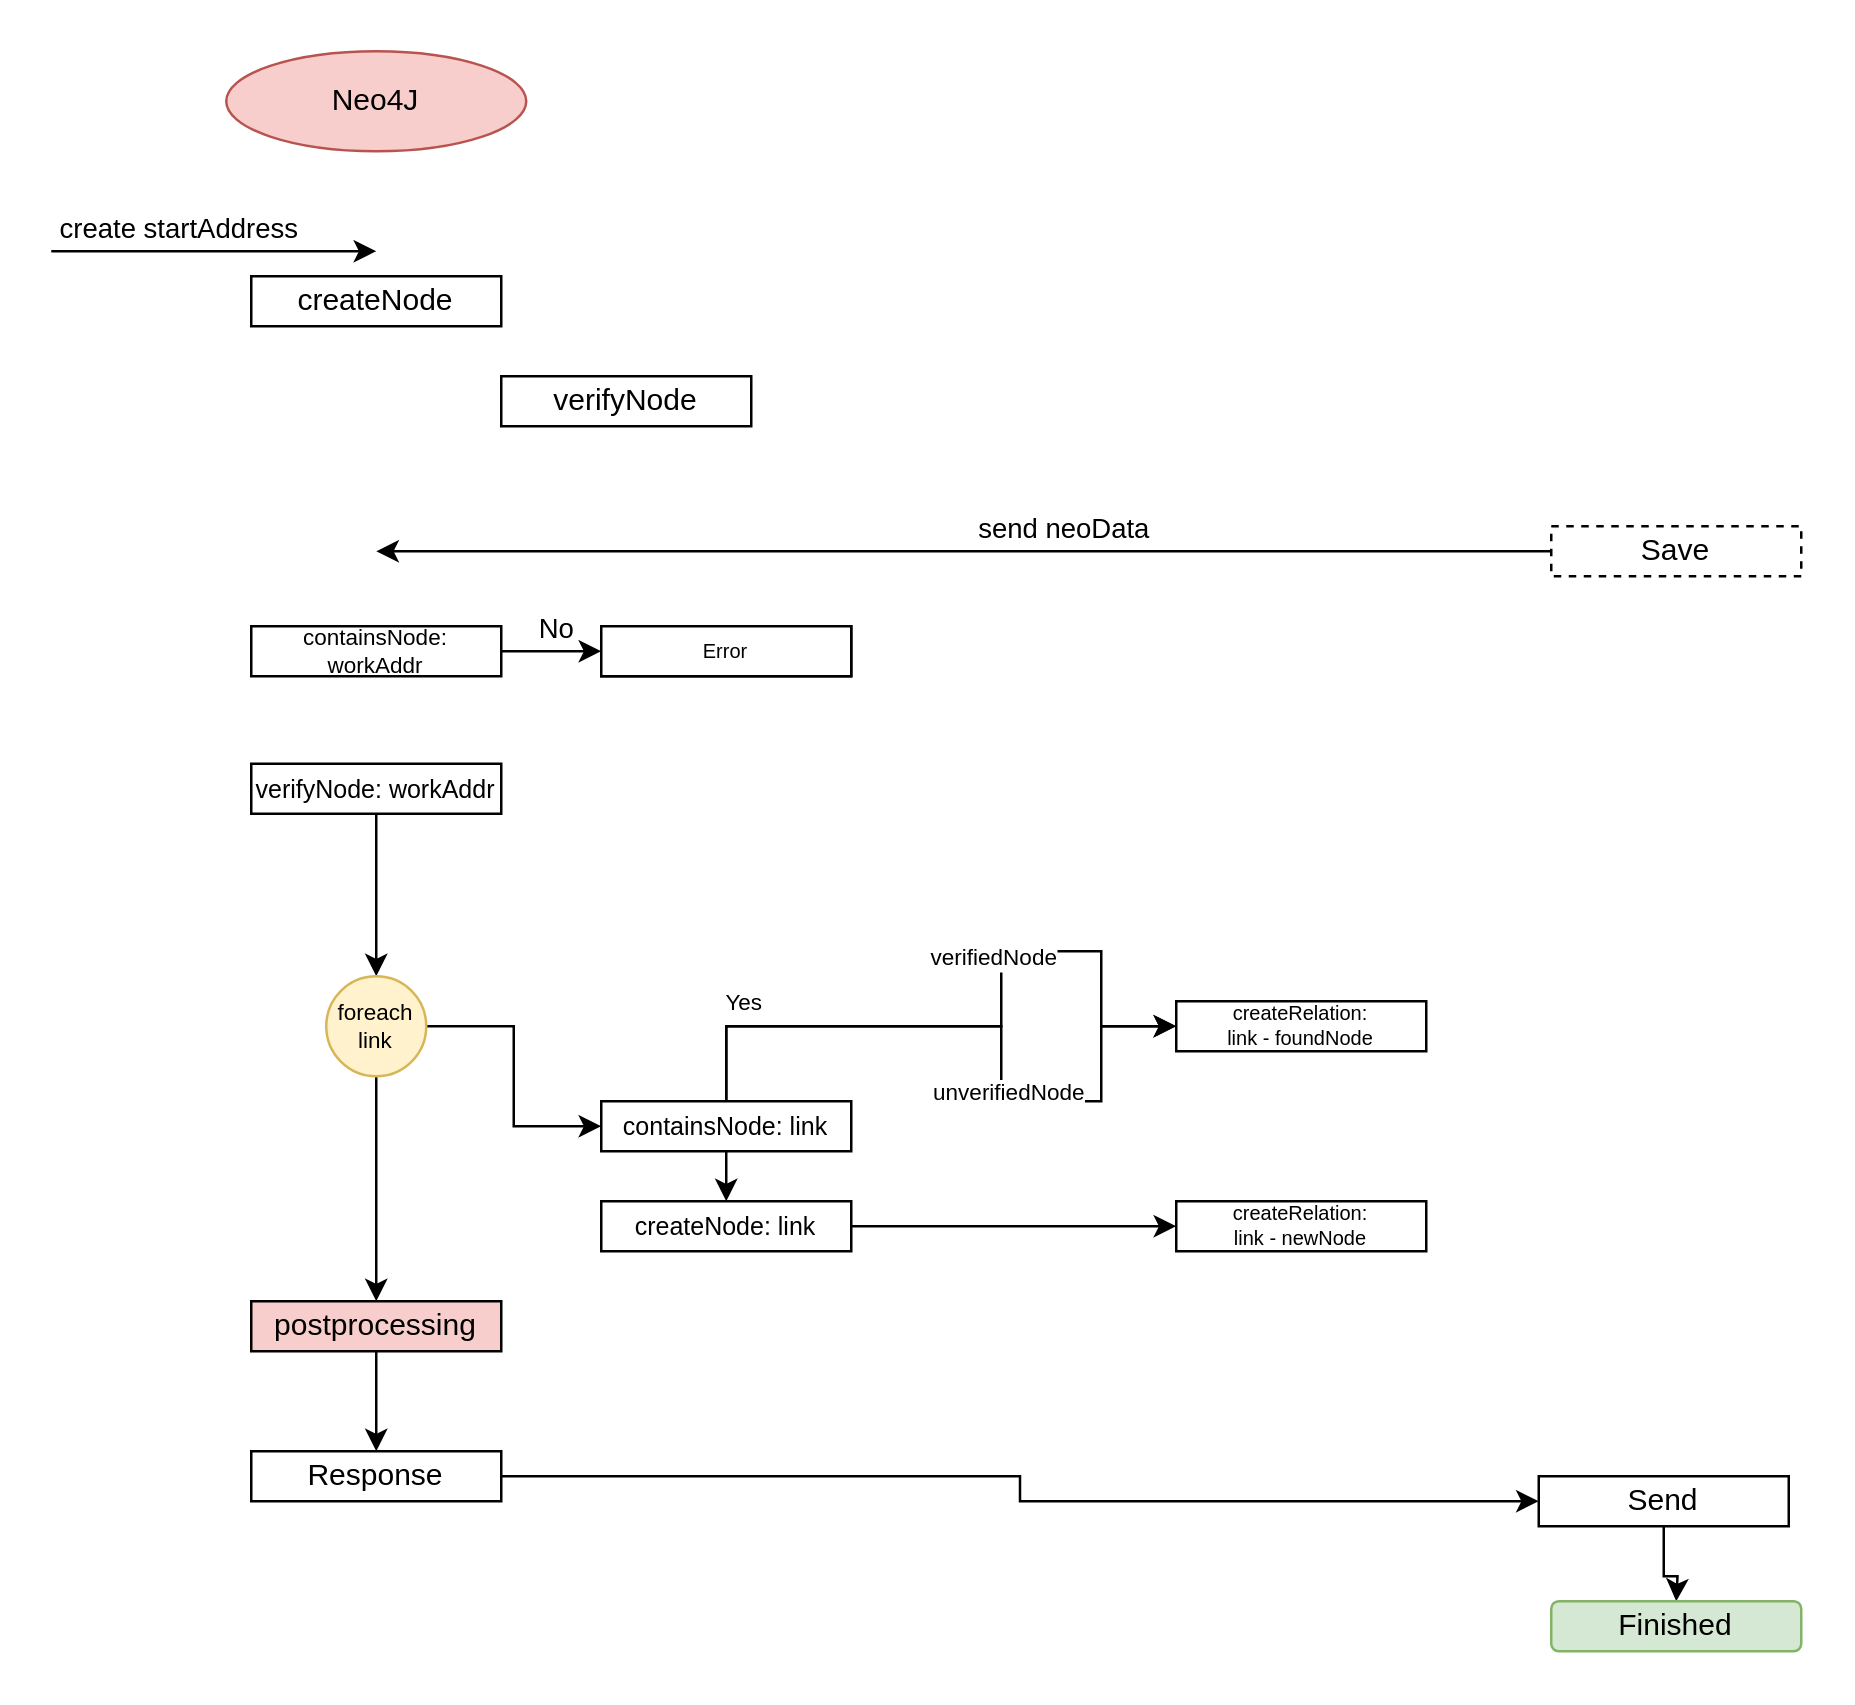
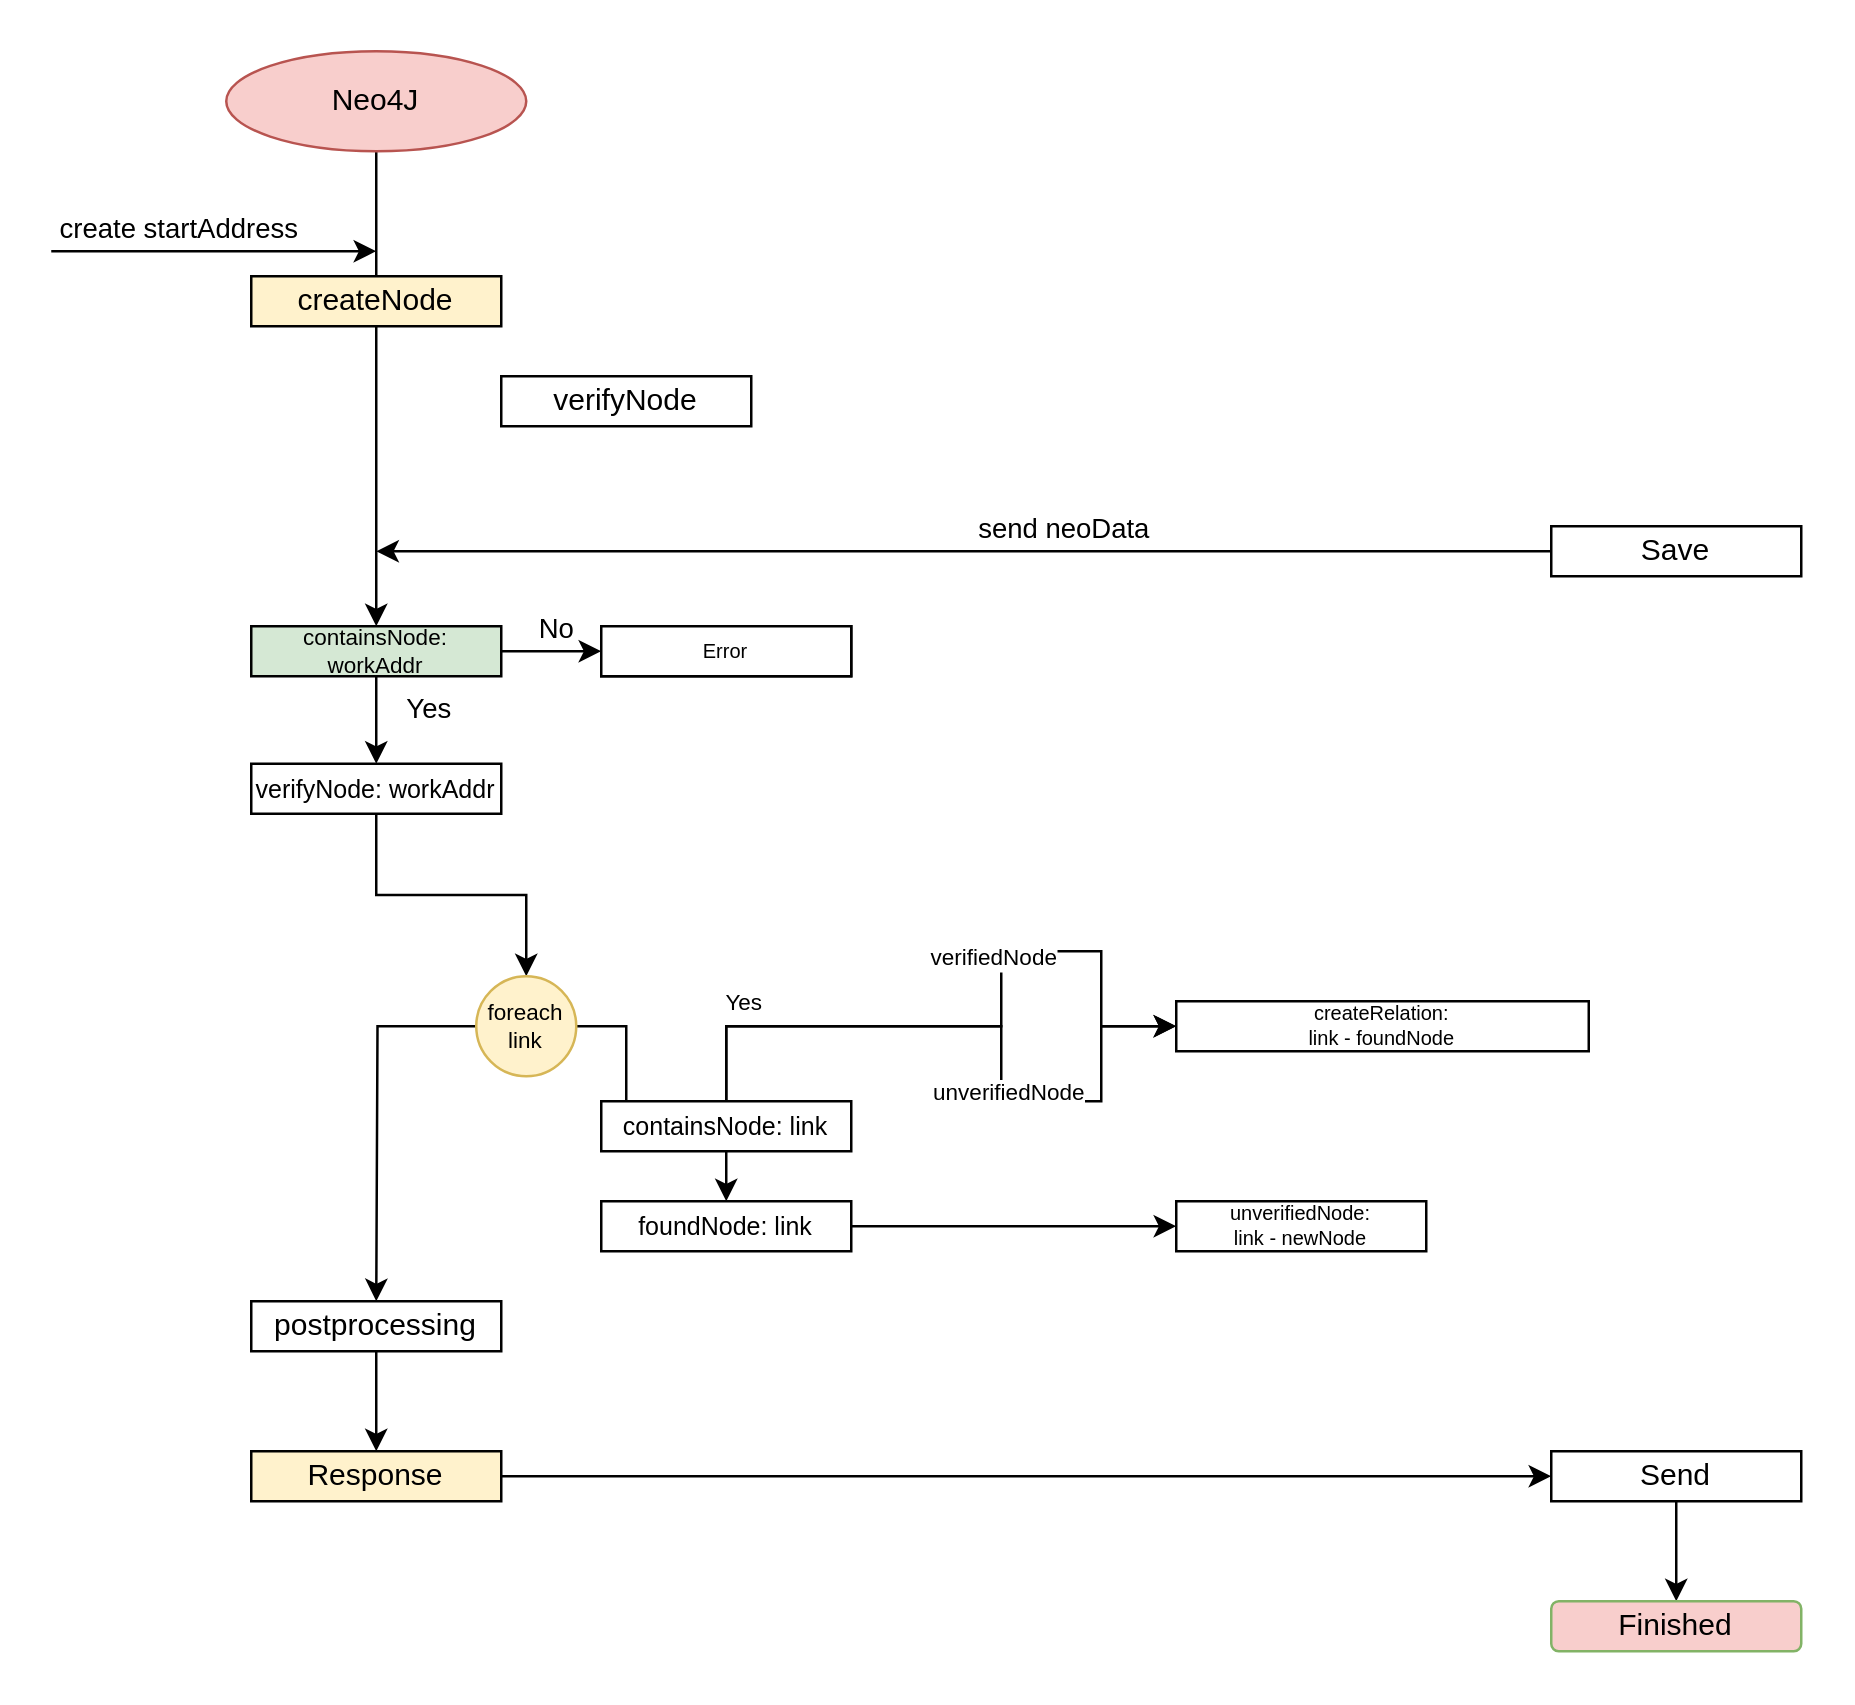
(376, 301) -> (376, 301)
none -> (376, 468)
(1676, 551) -> (1676, 551)
(376, 651) -> (376, 651)
none -> (376, 712)
(376, 1026) -> (526, 1026)
(1301, 1026) -> (1383, 1026)
(726, 1226) -> (726, 1226)
(1301, 1226) -> (1301, 1226)
(376, 1326) -> (376, 1326)
(376, 1476) -> (376, 1476)
(1664, 1501) -> (1676, 1476)
(1676, 1626) -> (1676, 1626)
